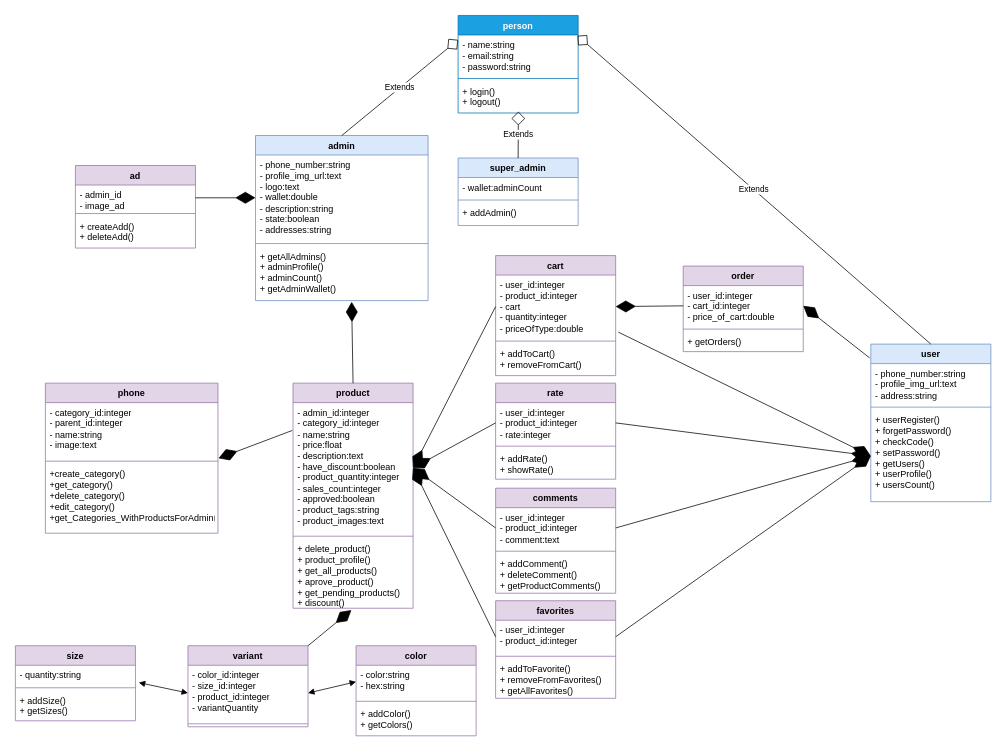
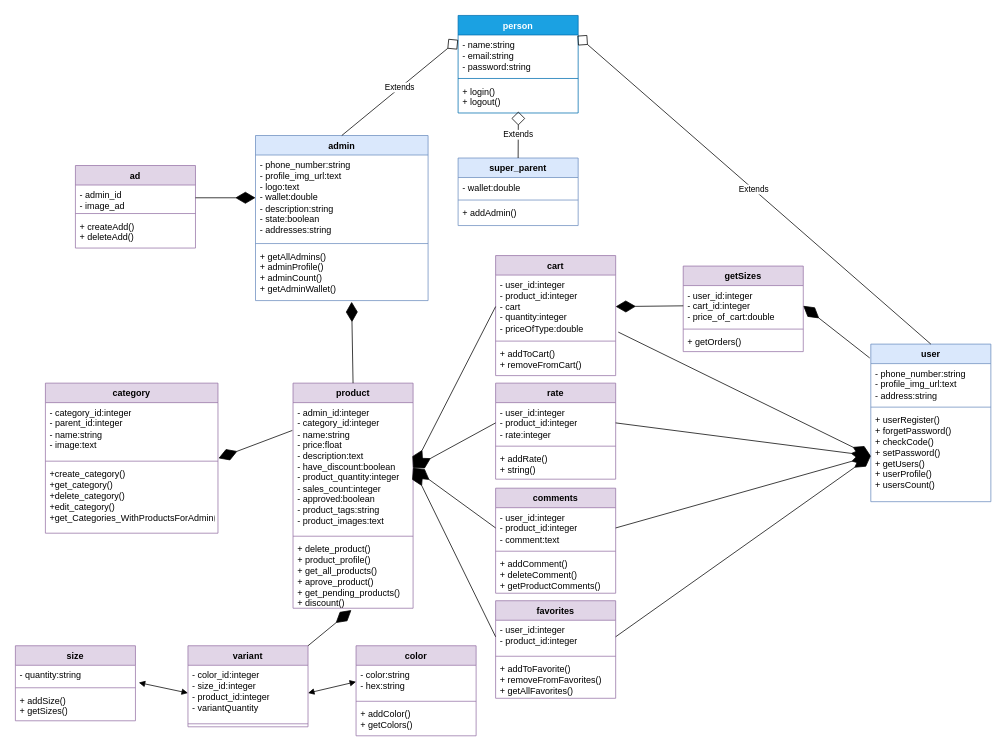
(518, 169) -> (518, 169)
(504, 188) -> (494, 188)
(743, 277) -> (743, 277)
(132, 394) -> (132, 394)
(529, 465) -> (526, 465)
